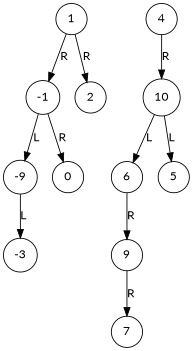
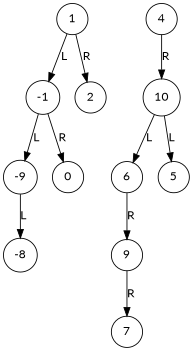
(65, 57) -> (65, 57)
(20, 255) -> (20, 255)
